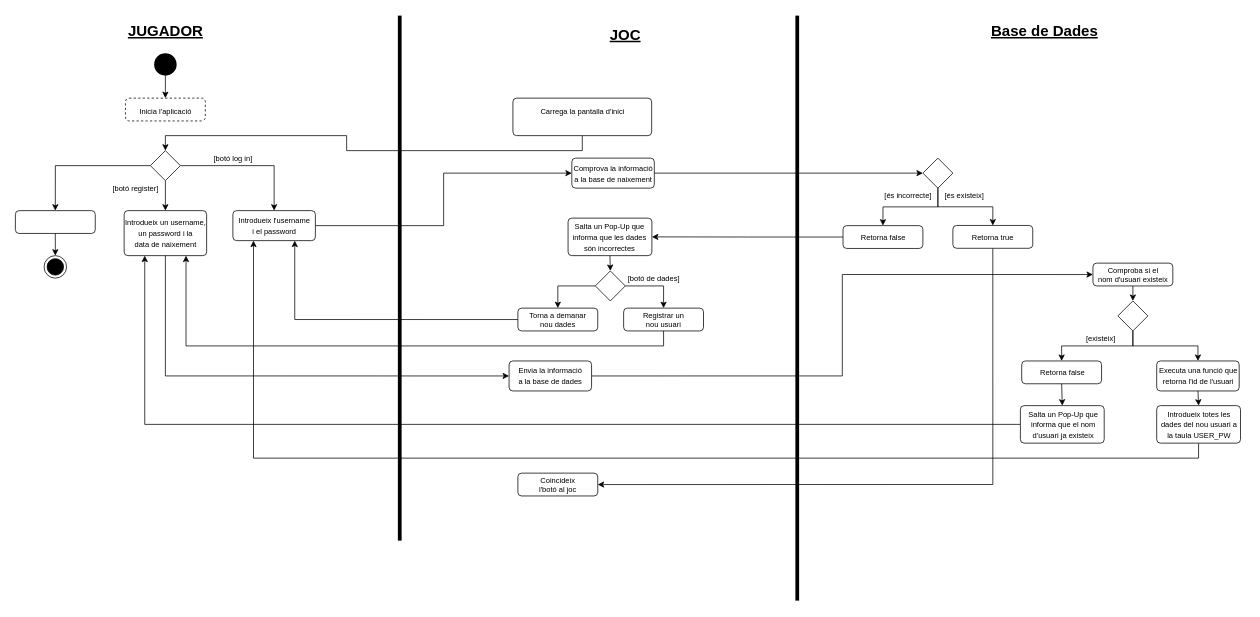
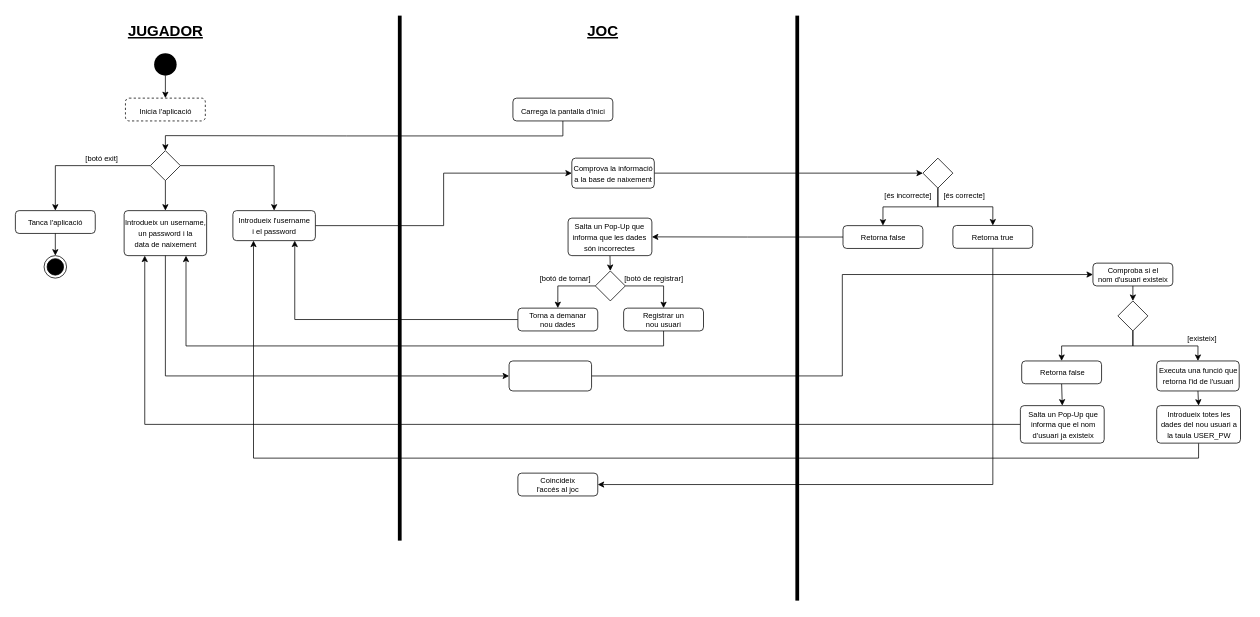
(1044, 30) -> none
(625, 34) -> (603, 30)
(582, 117) -> (563, 109)
none -> (102, 158)
(233, 158) -> none
(135, 188) -> none
(965, 195) -> (965, 195)
none -> (55, 222)
none -> (565, 278)
(654, 278) -> (654, 278)
(1100, 338) -> (1202, 338)
(550, 376) -> none
(558, 484) -> (558, 484)
